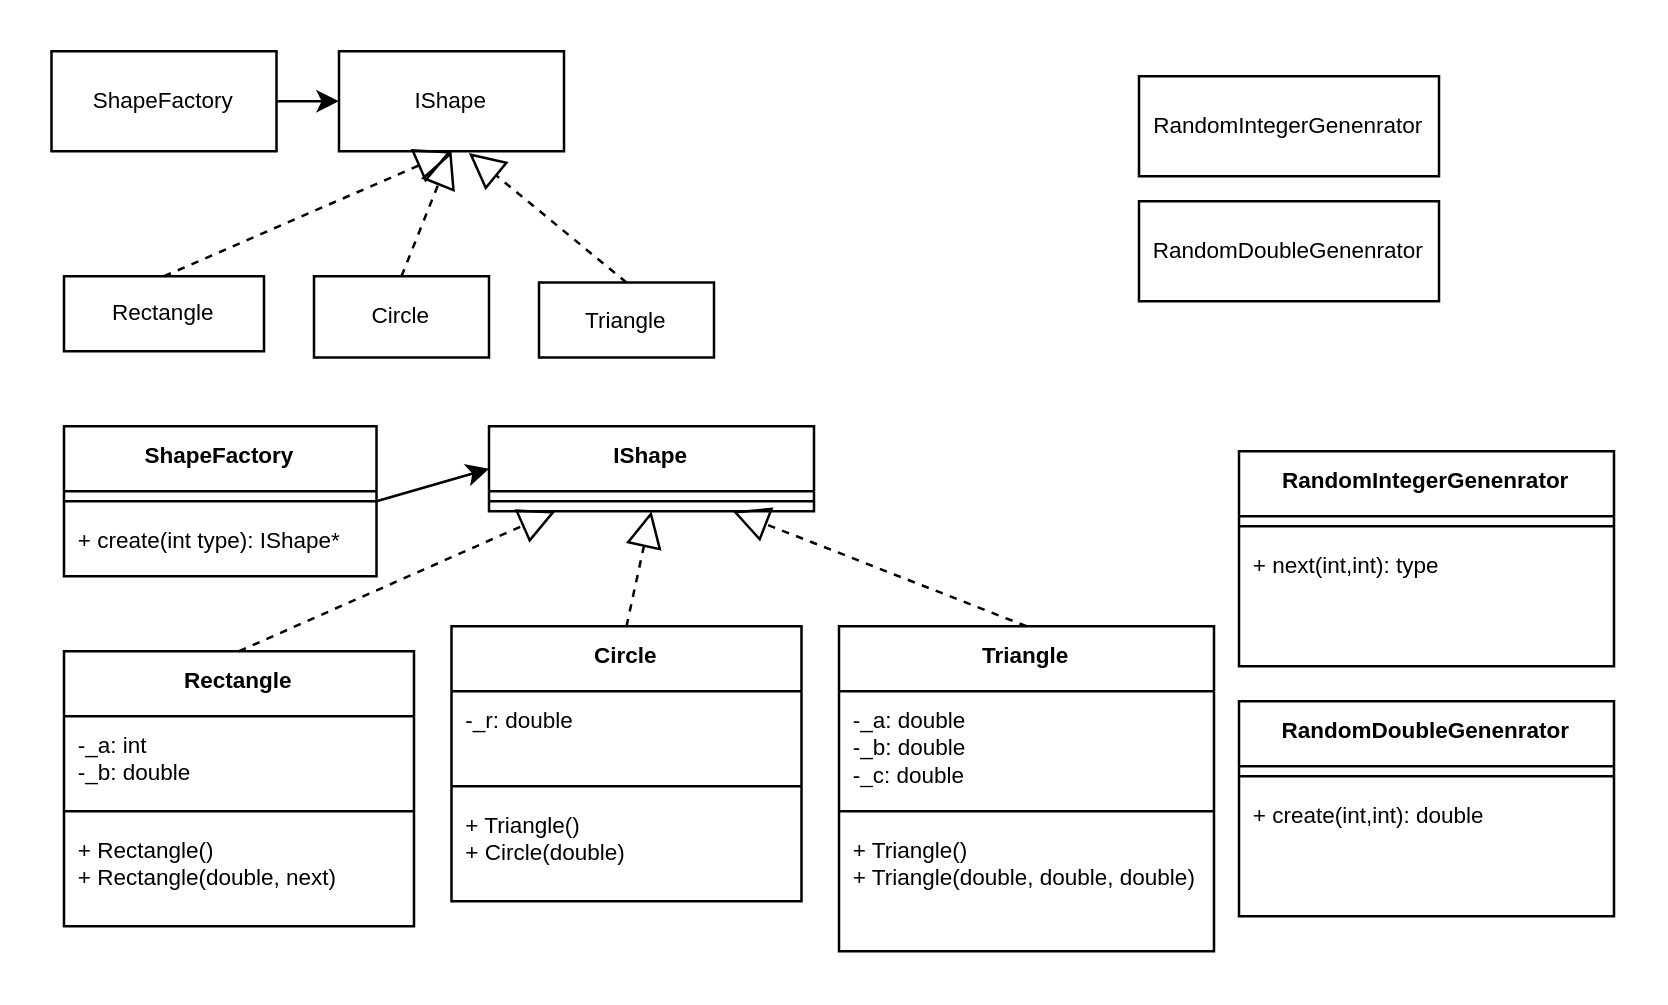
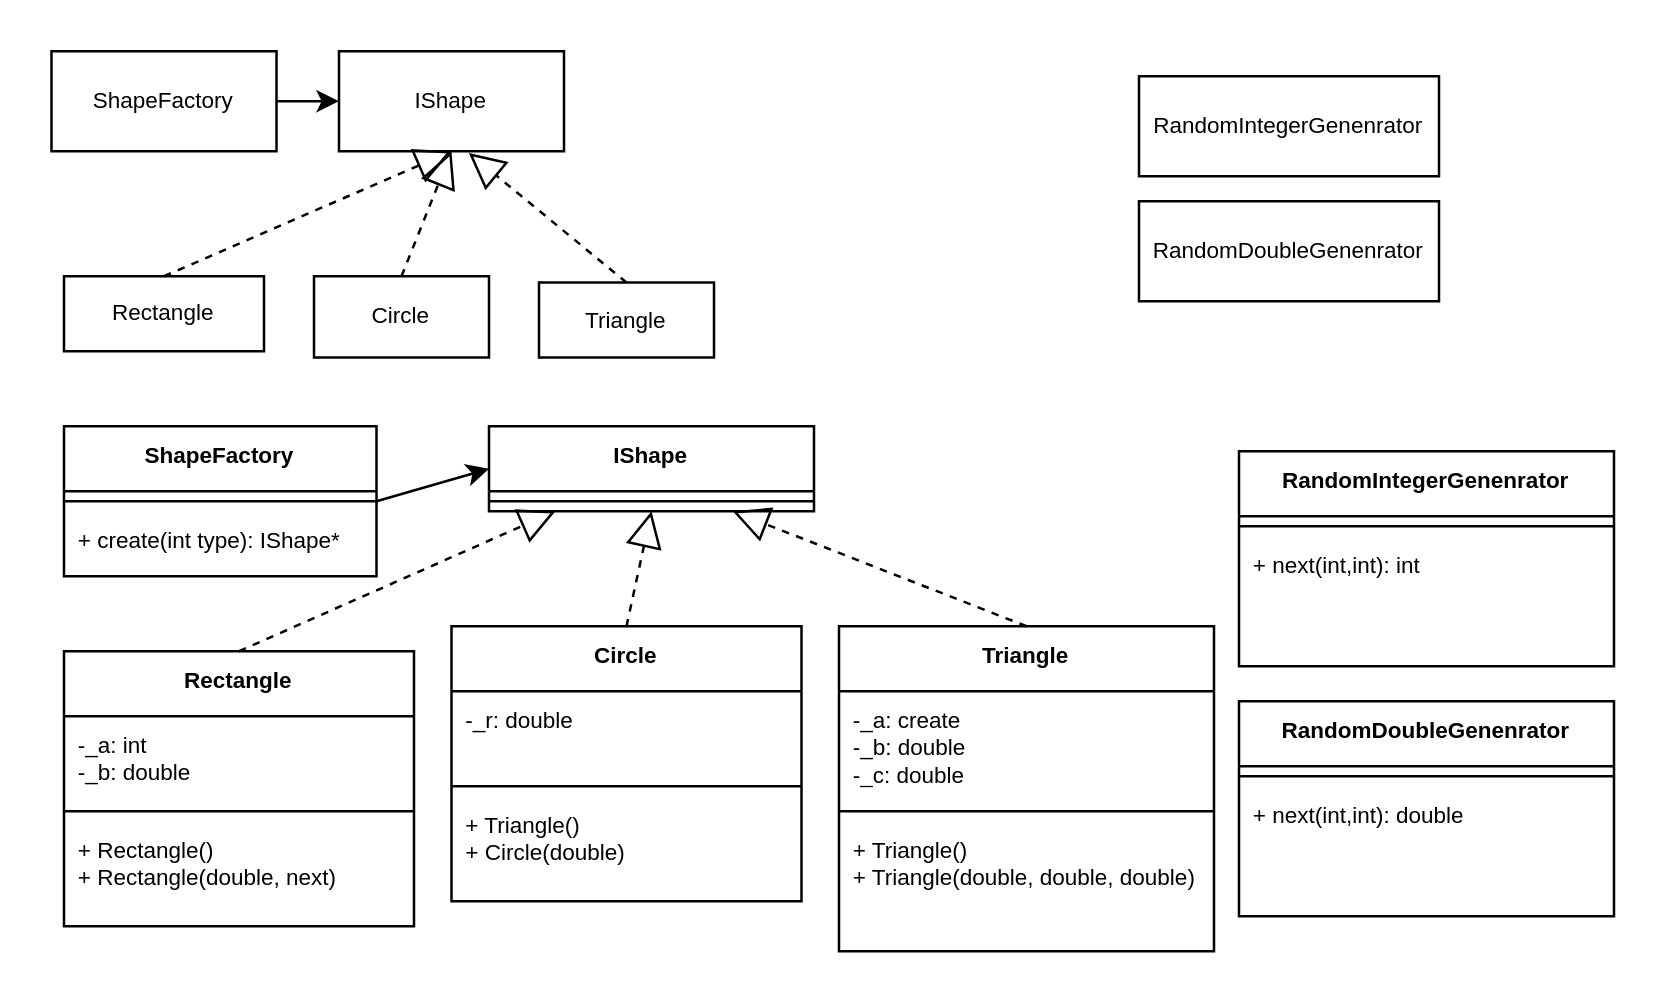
(1369, 567) -> (1359, 567)
(914, 749) -> (917, 749)
(1391, 817) -> (1378, 817)
